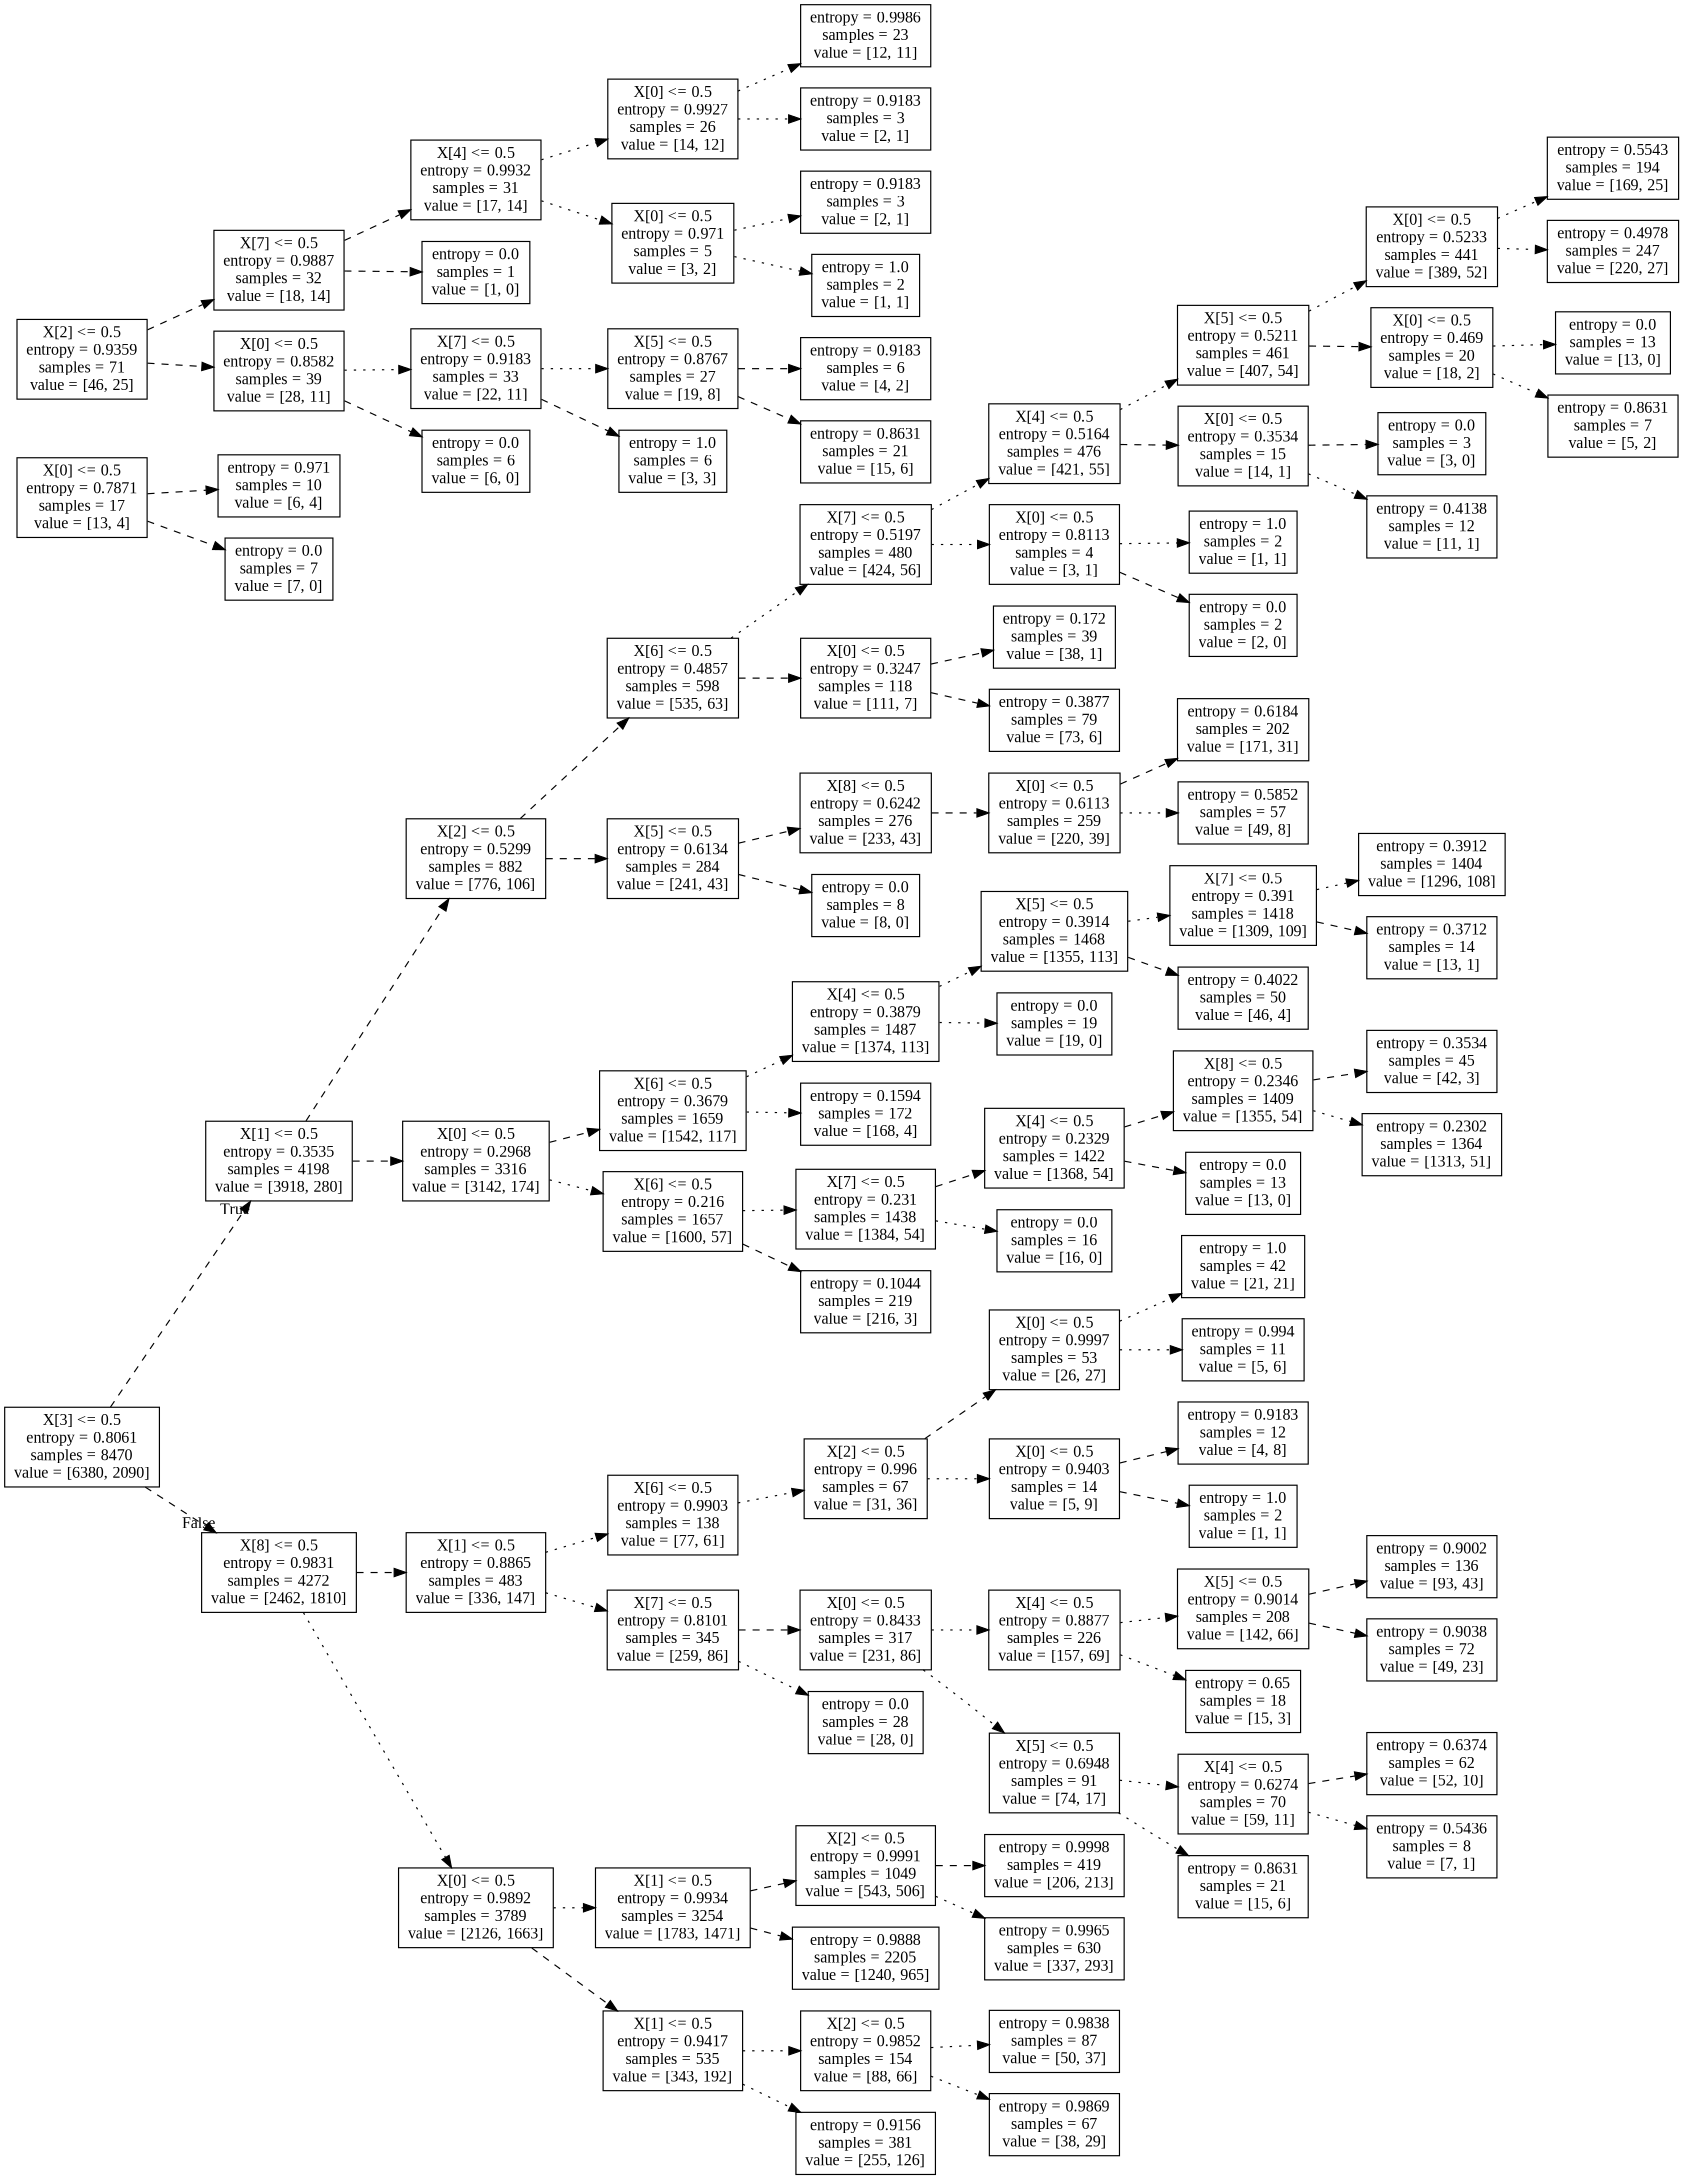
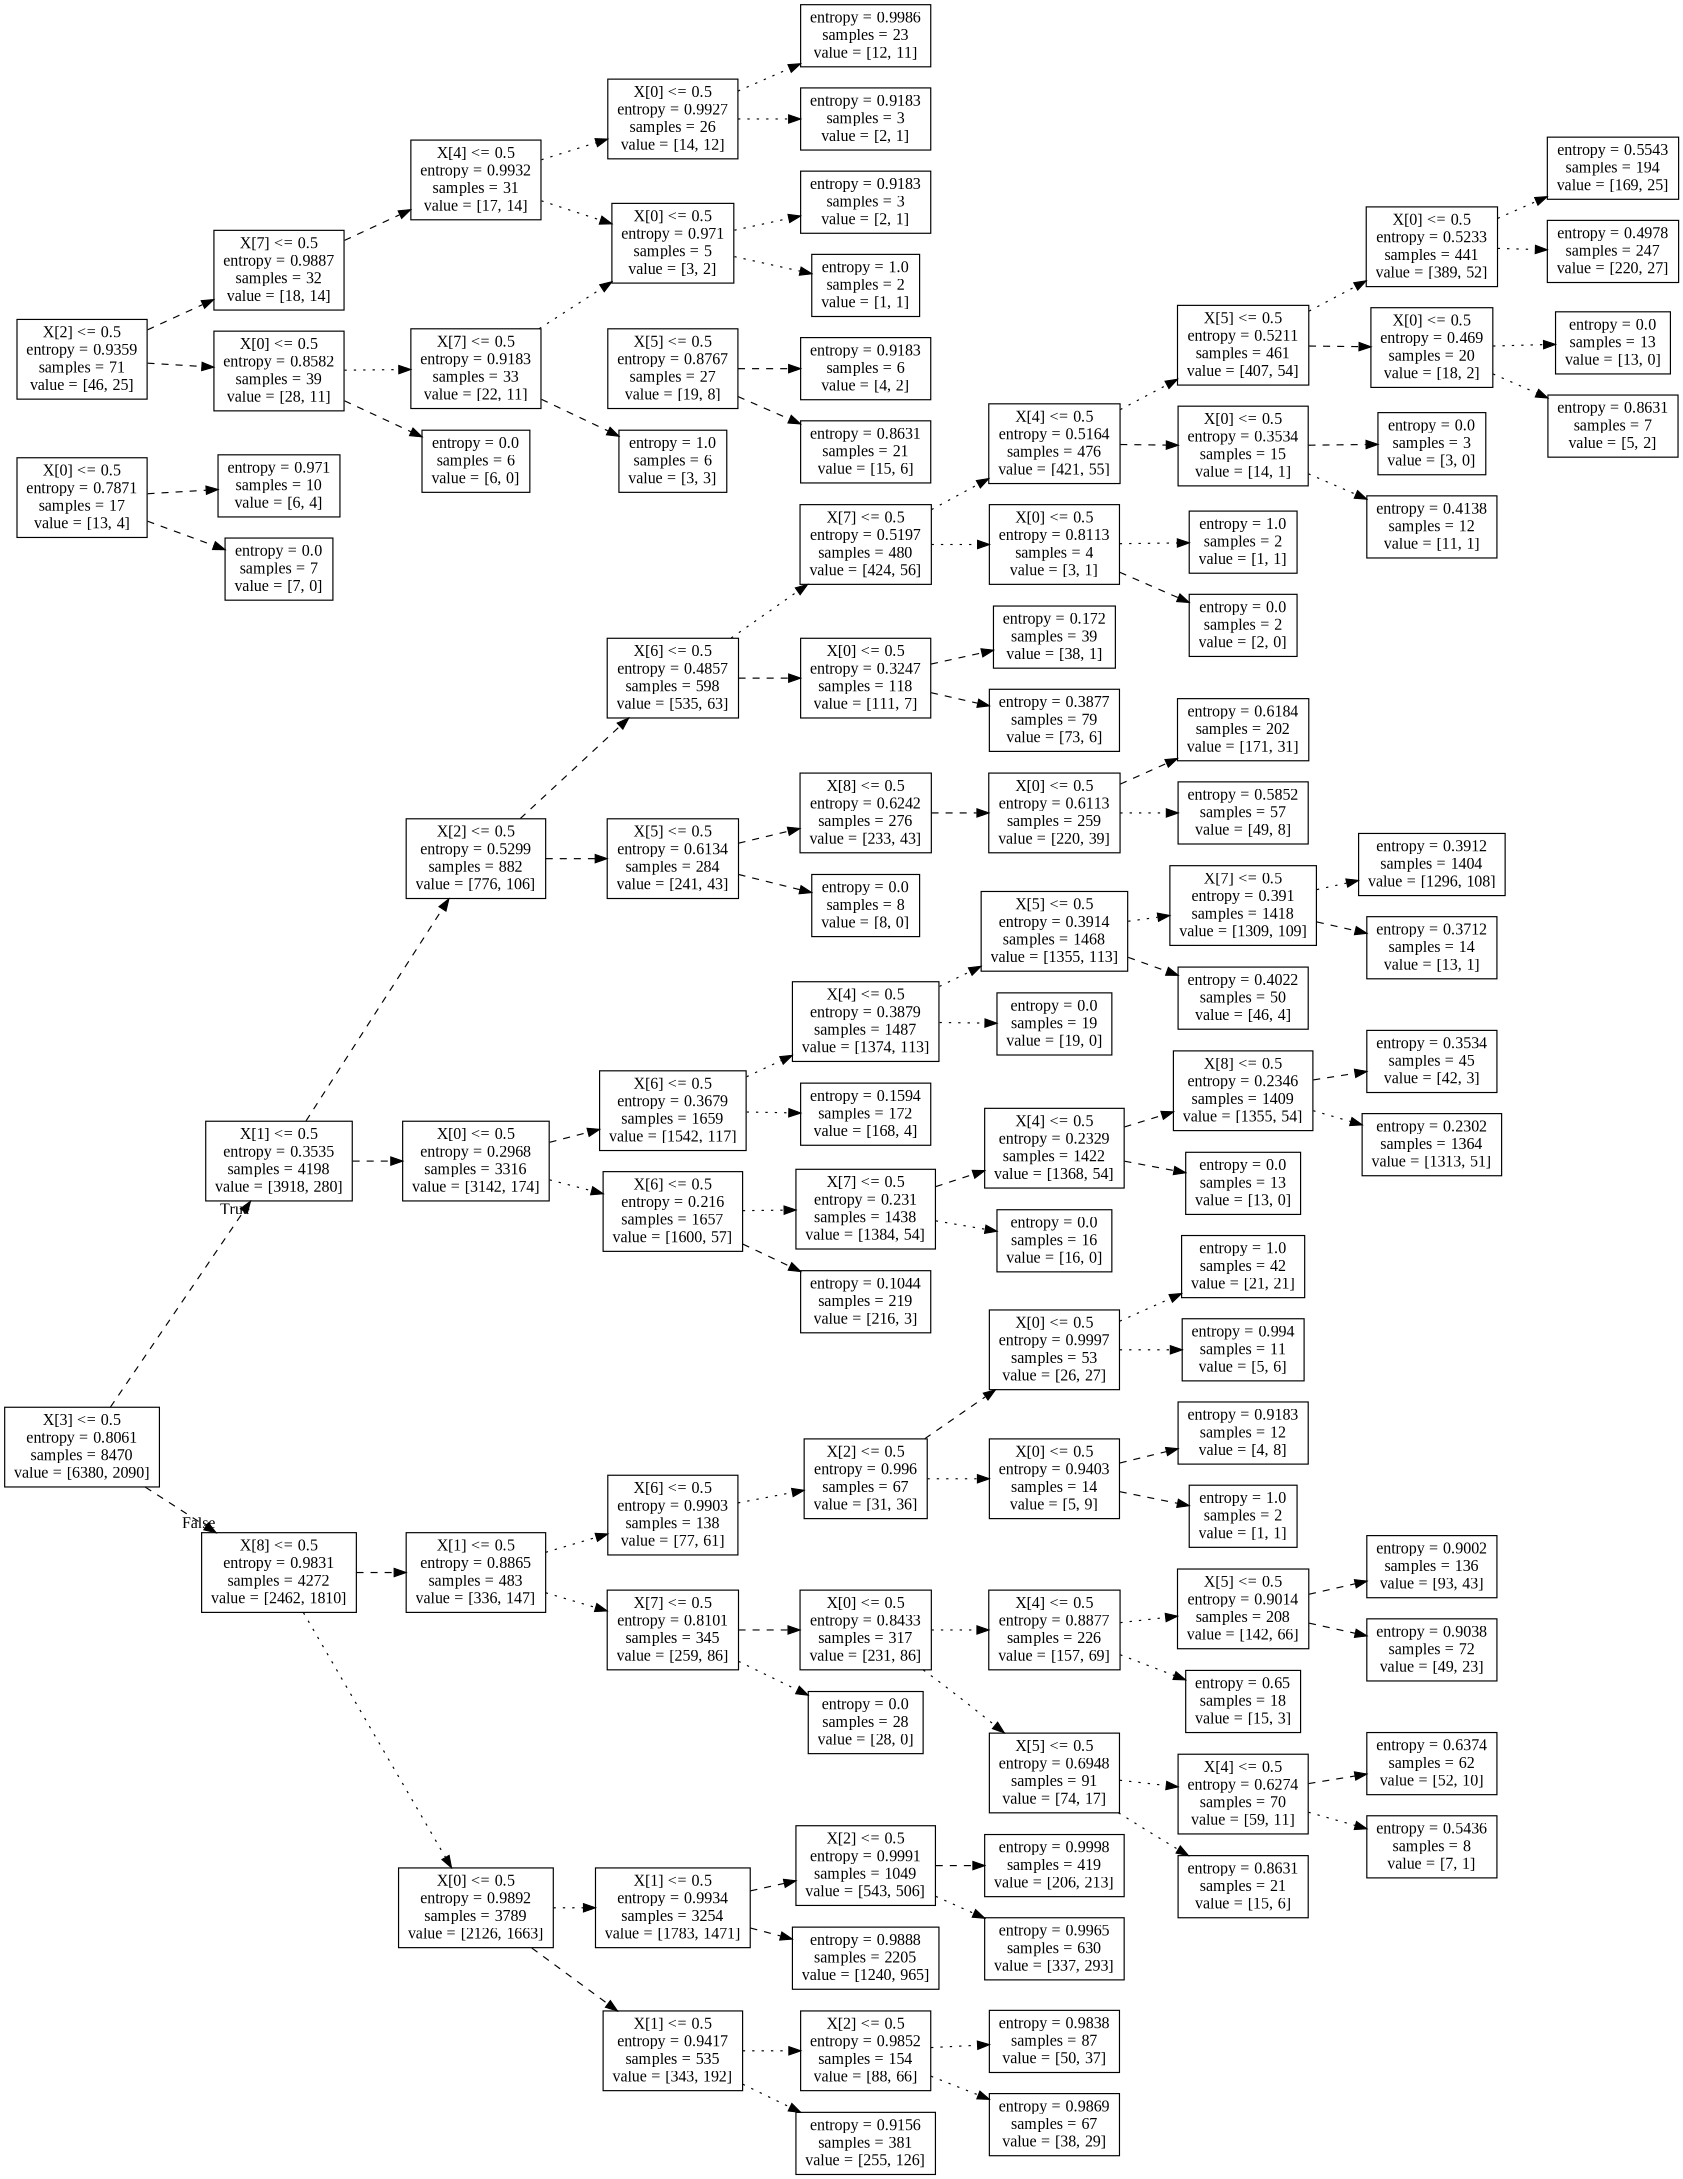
(476, 273) -> none
(568, 369) -> (571, 308)
